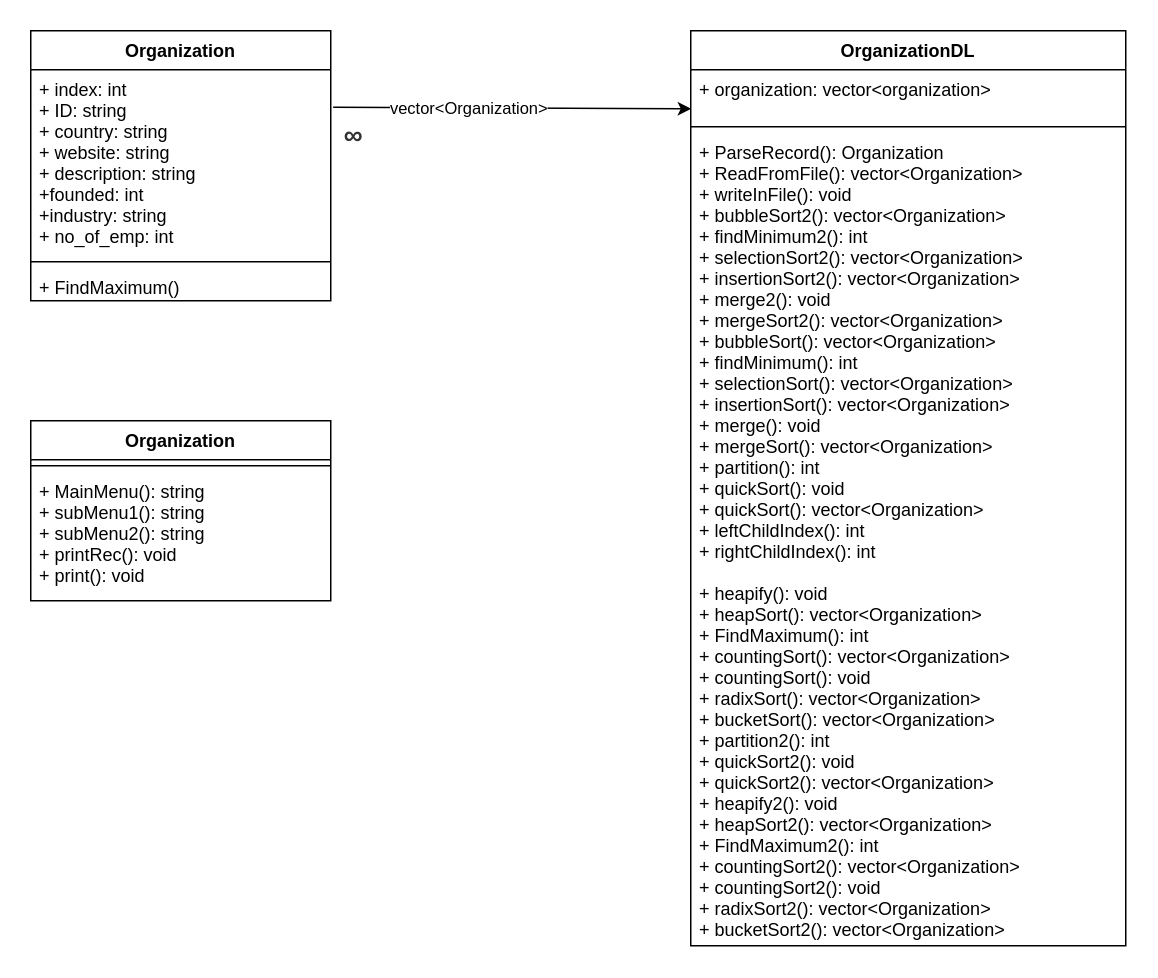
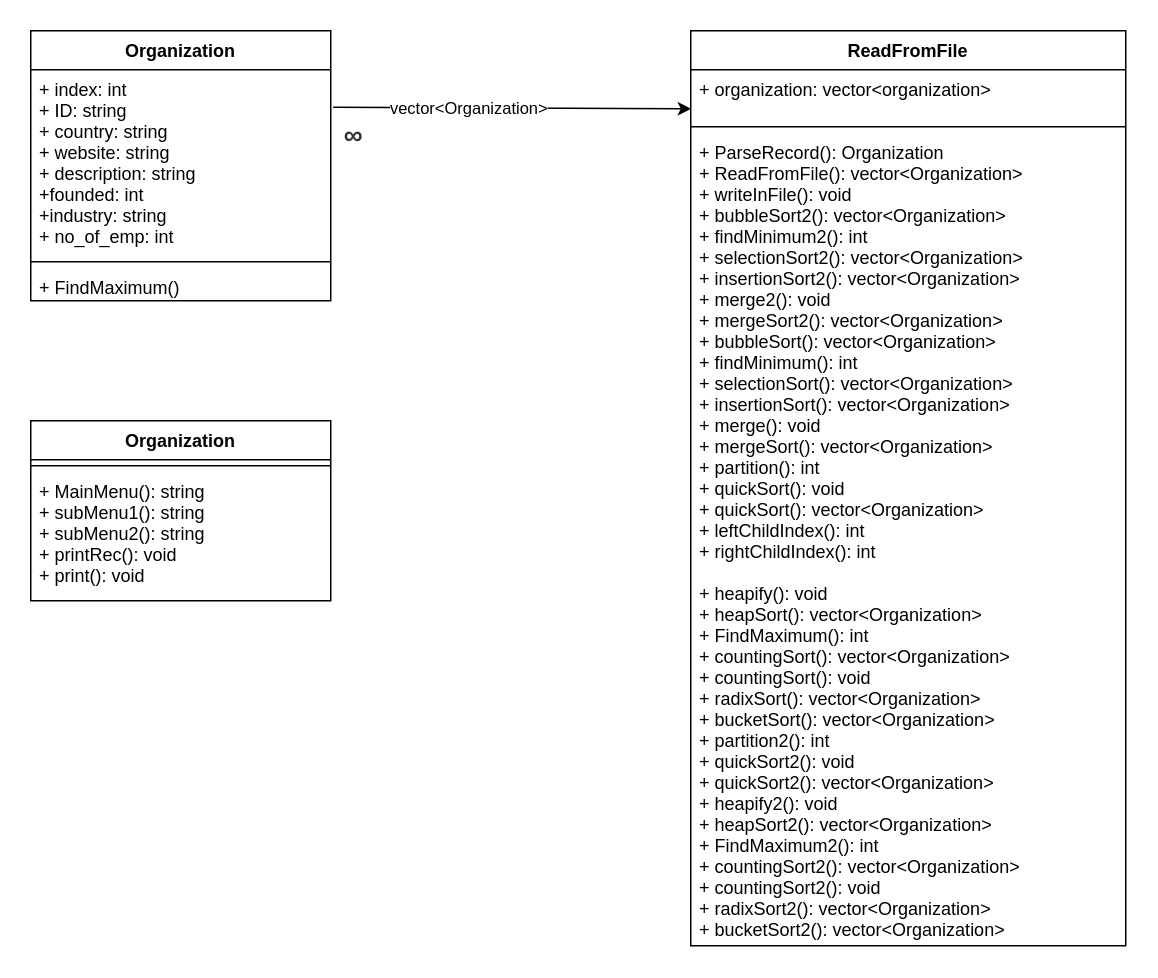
(908, 51) -> (908, 51)
